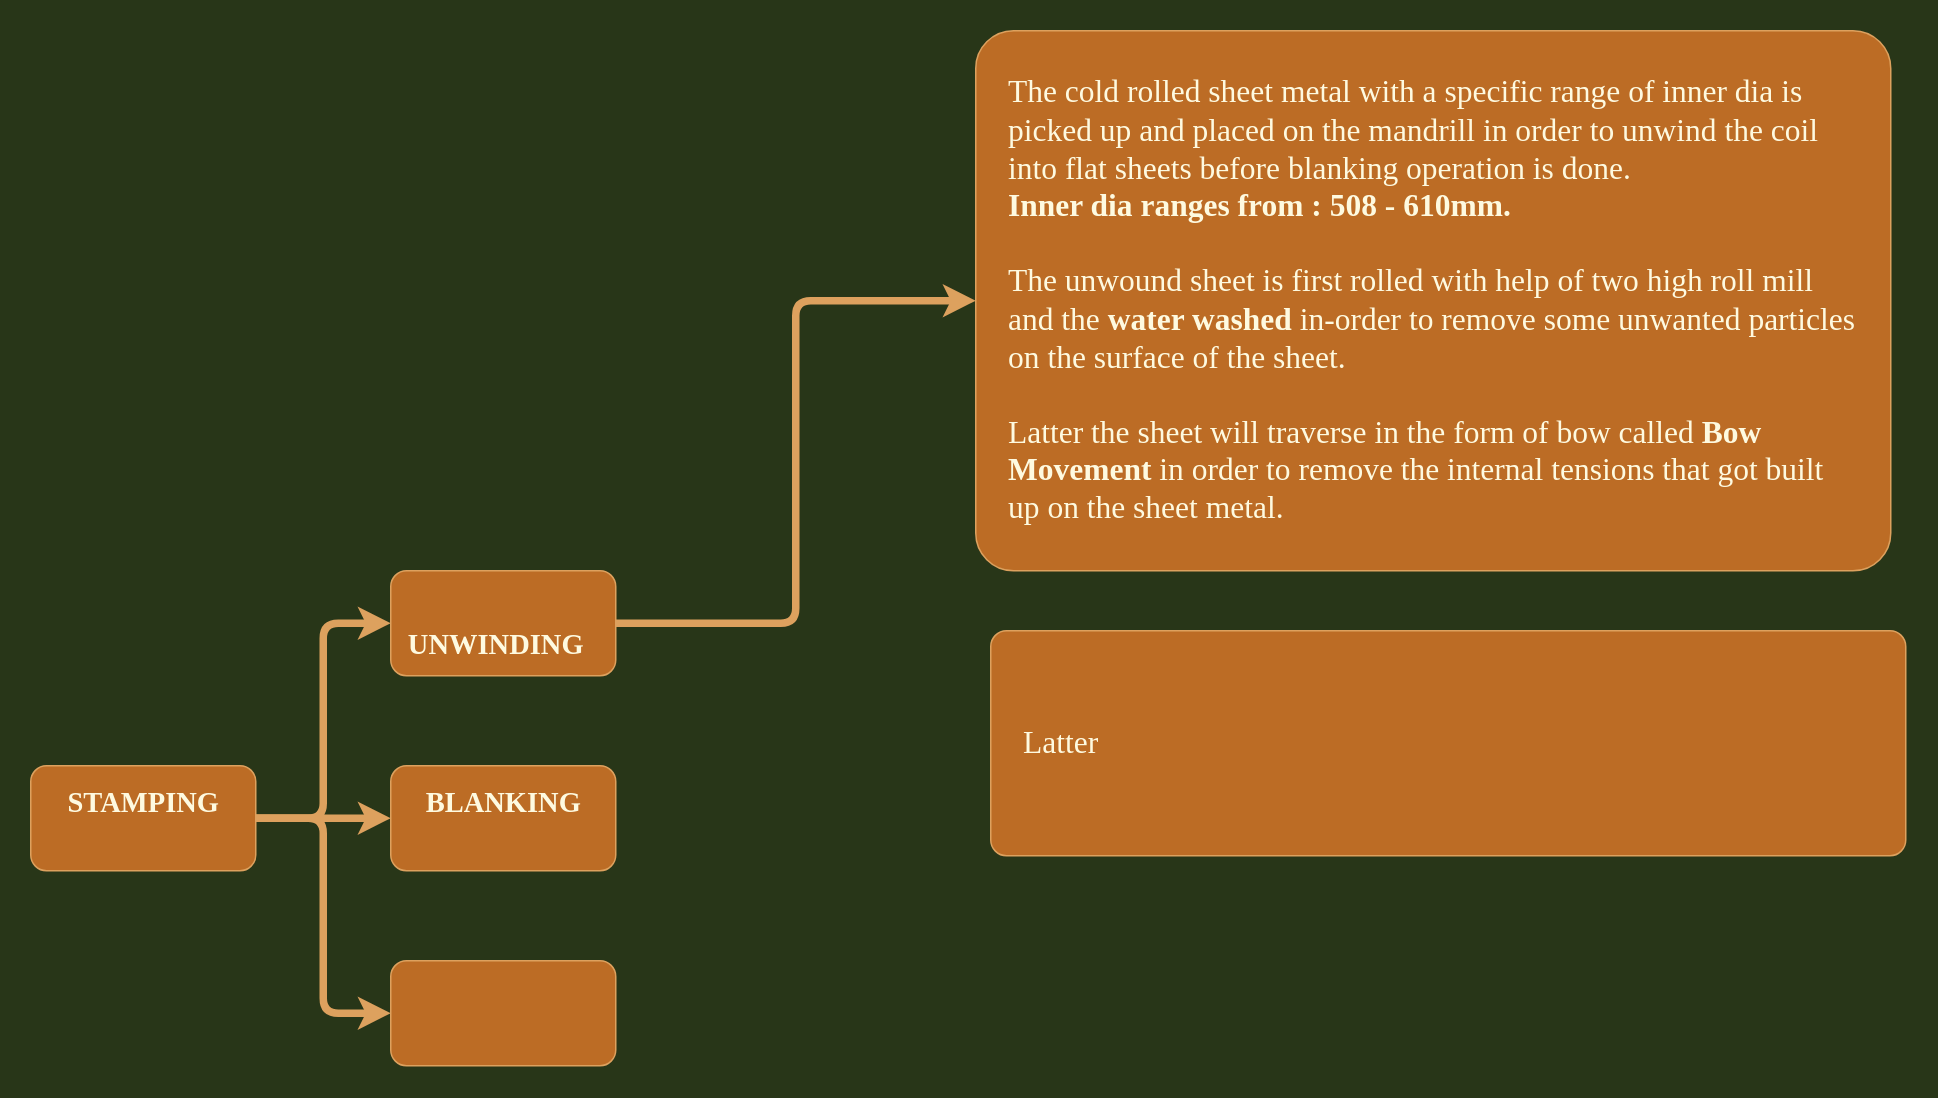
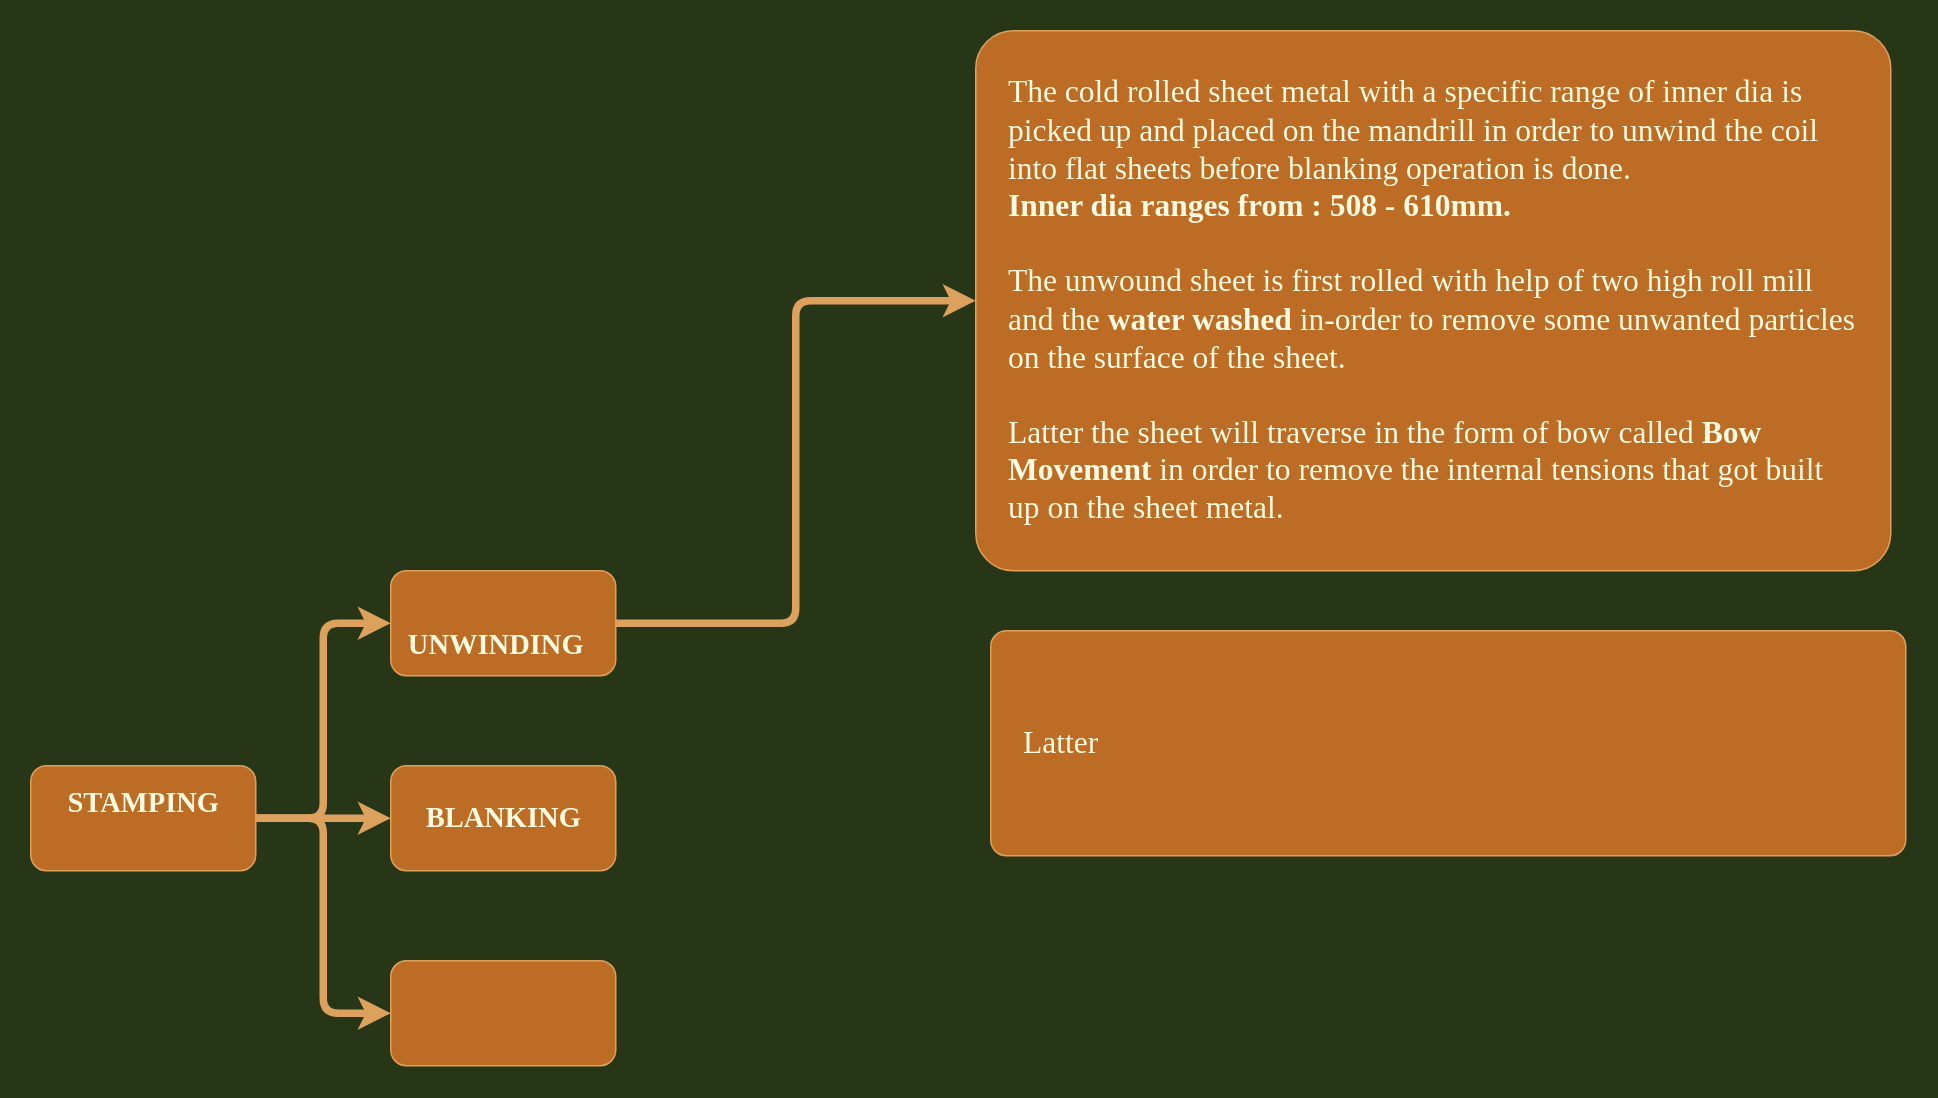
(503, 803) -> (503, 818)
